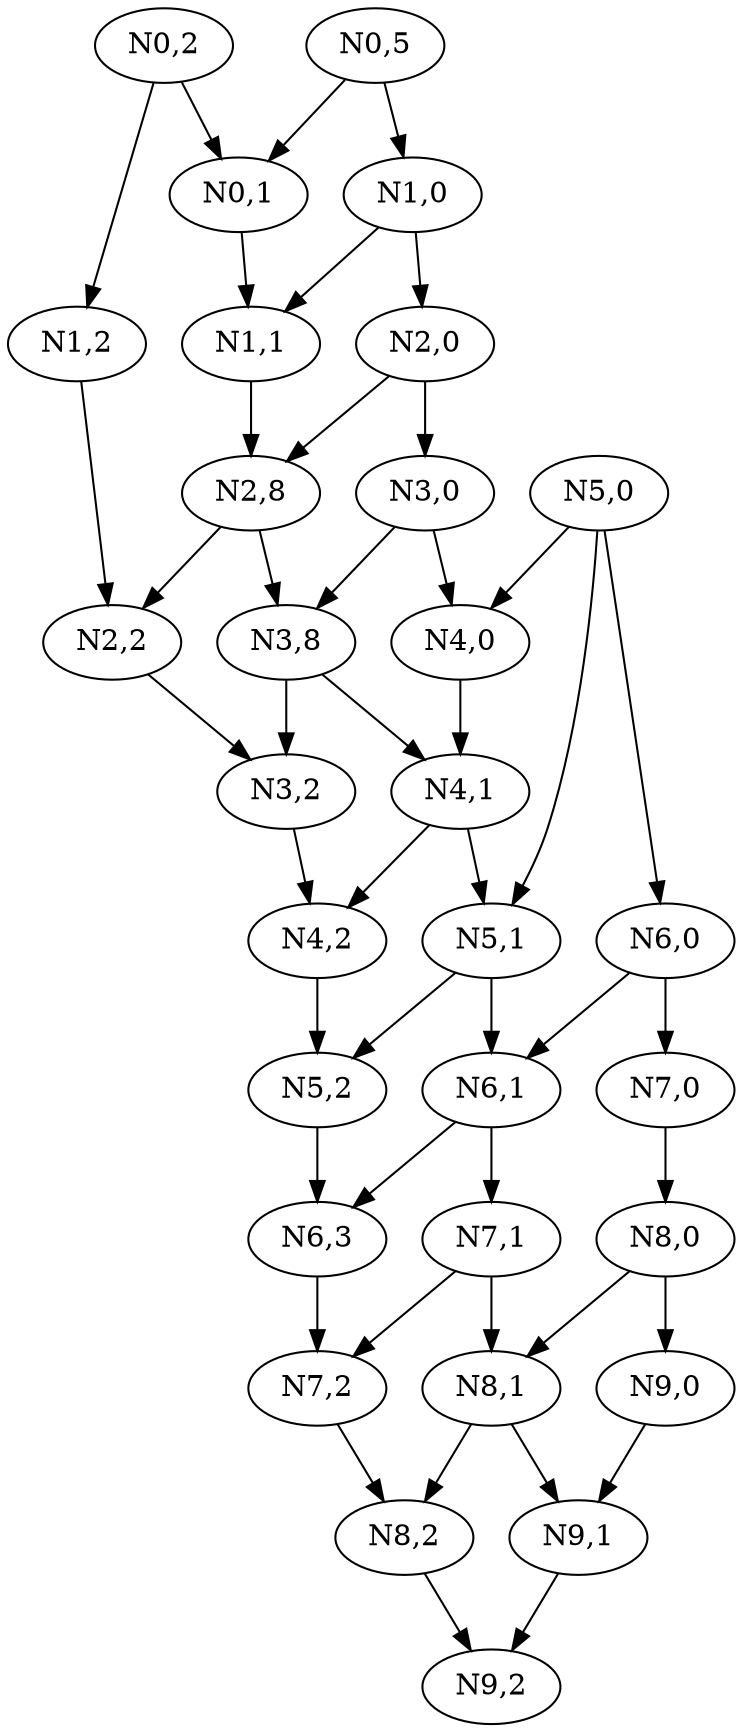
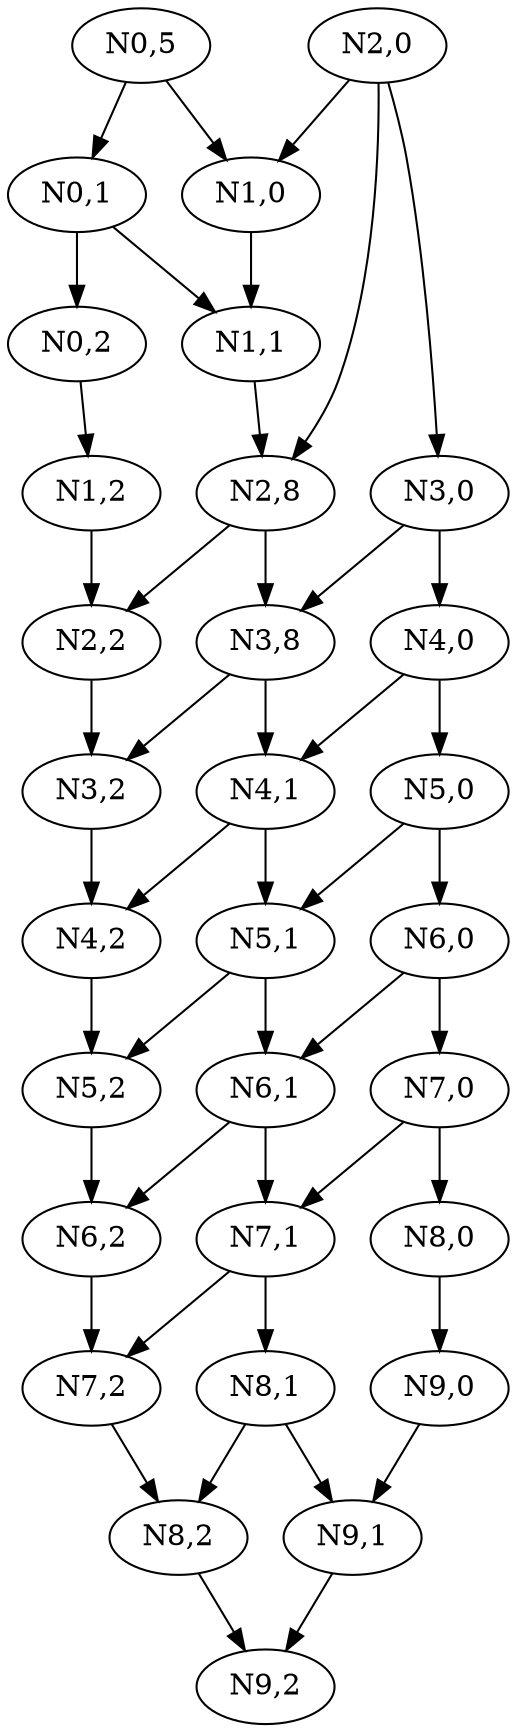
(197, 111) -> (77, 259)
(418, 259) -> (321, 112)
(537, 560) -> (440, 707)
none -> (361, 1158)
(317, 1239) -> (91, 1239)
(587, 1307) -> none
